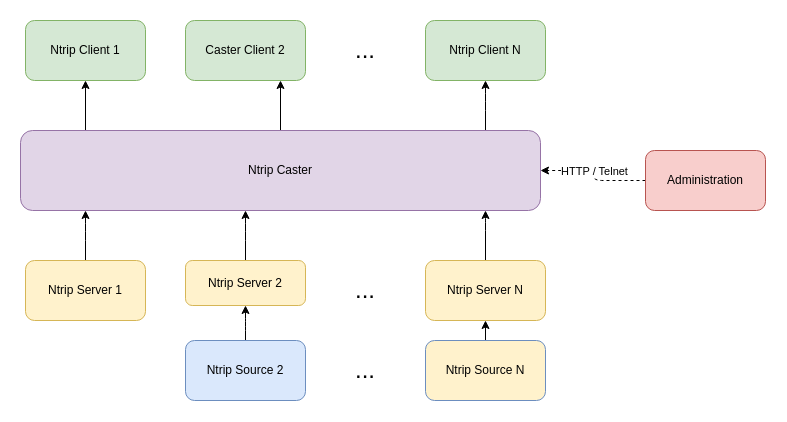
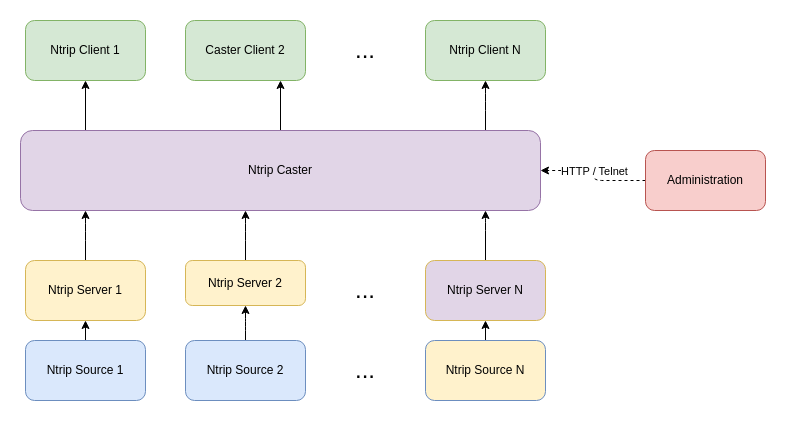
(486, 291) -> (486, 291)
none -> (86, 331)
none -> (86, 371)
